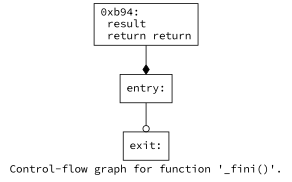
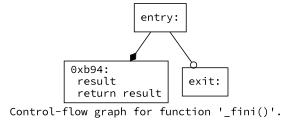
(146, 36) -> (116, 93)
(146, 55) -> (143, 43)
